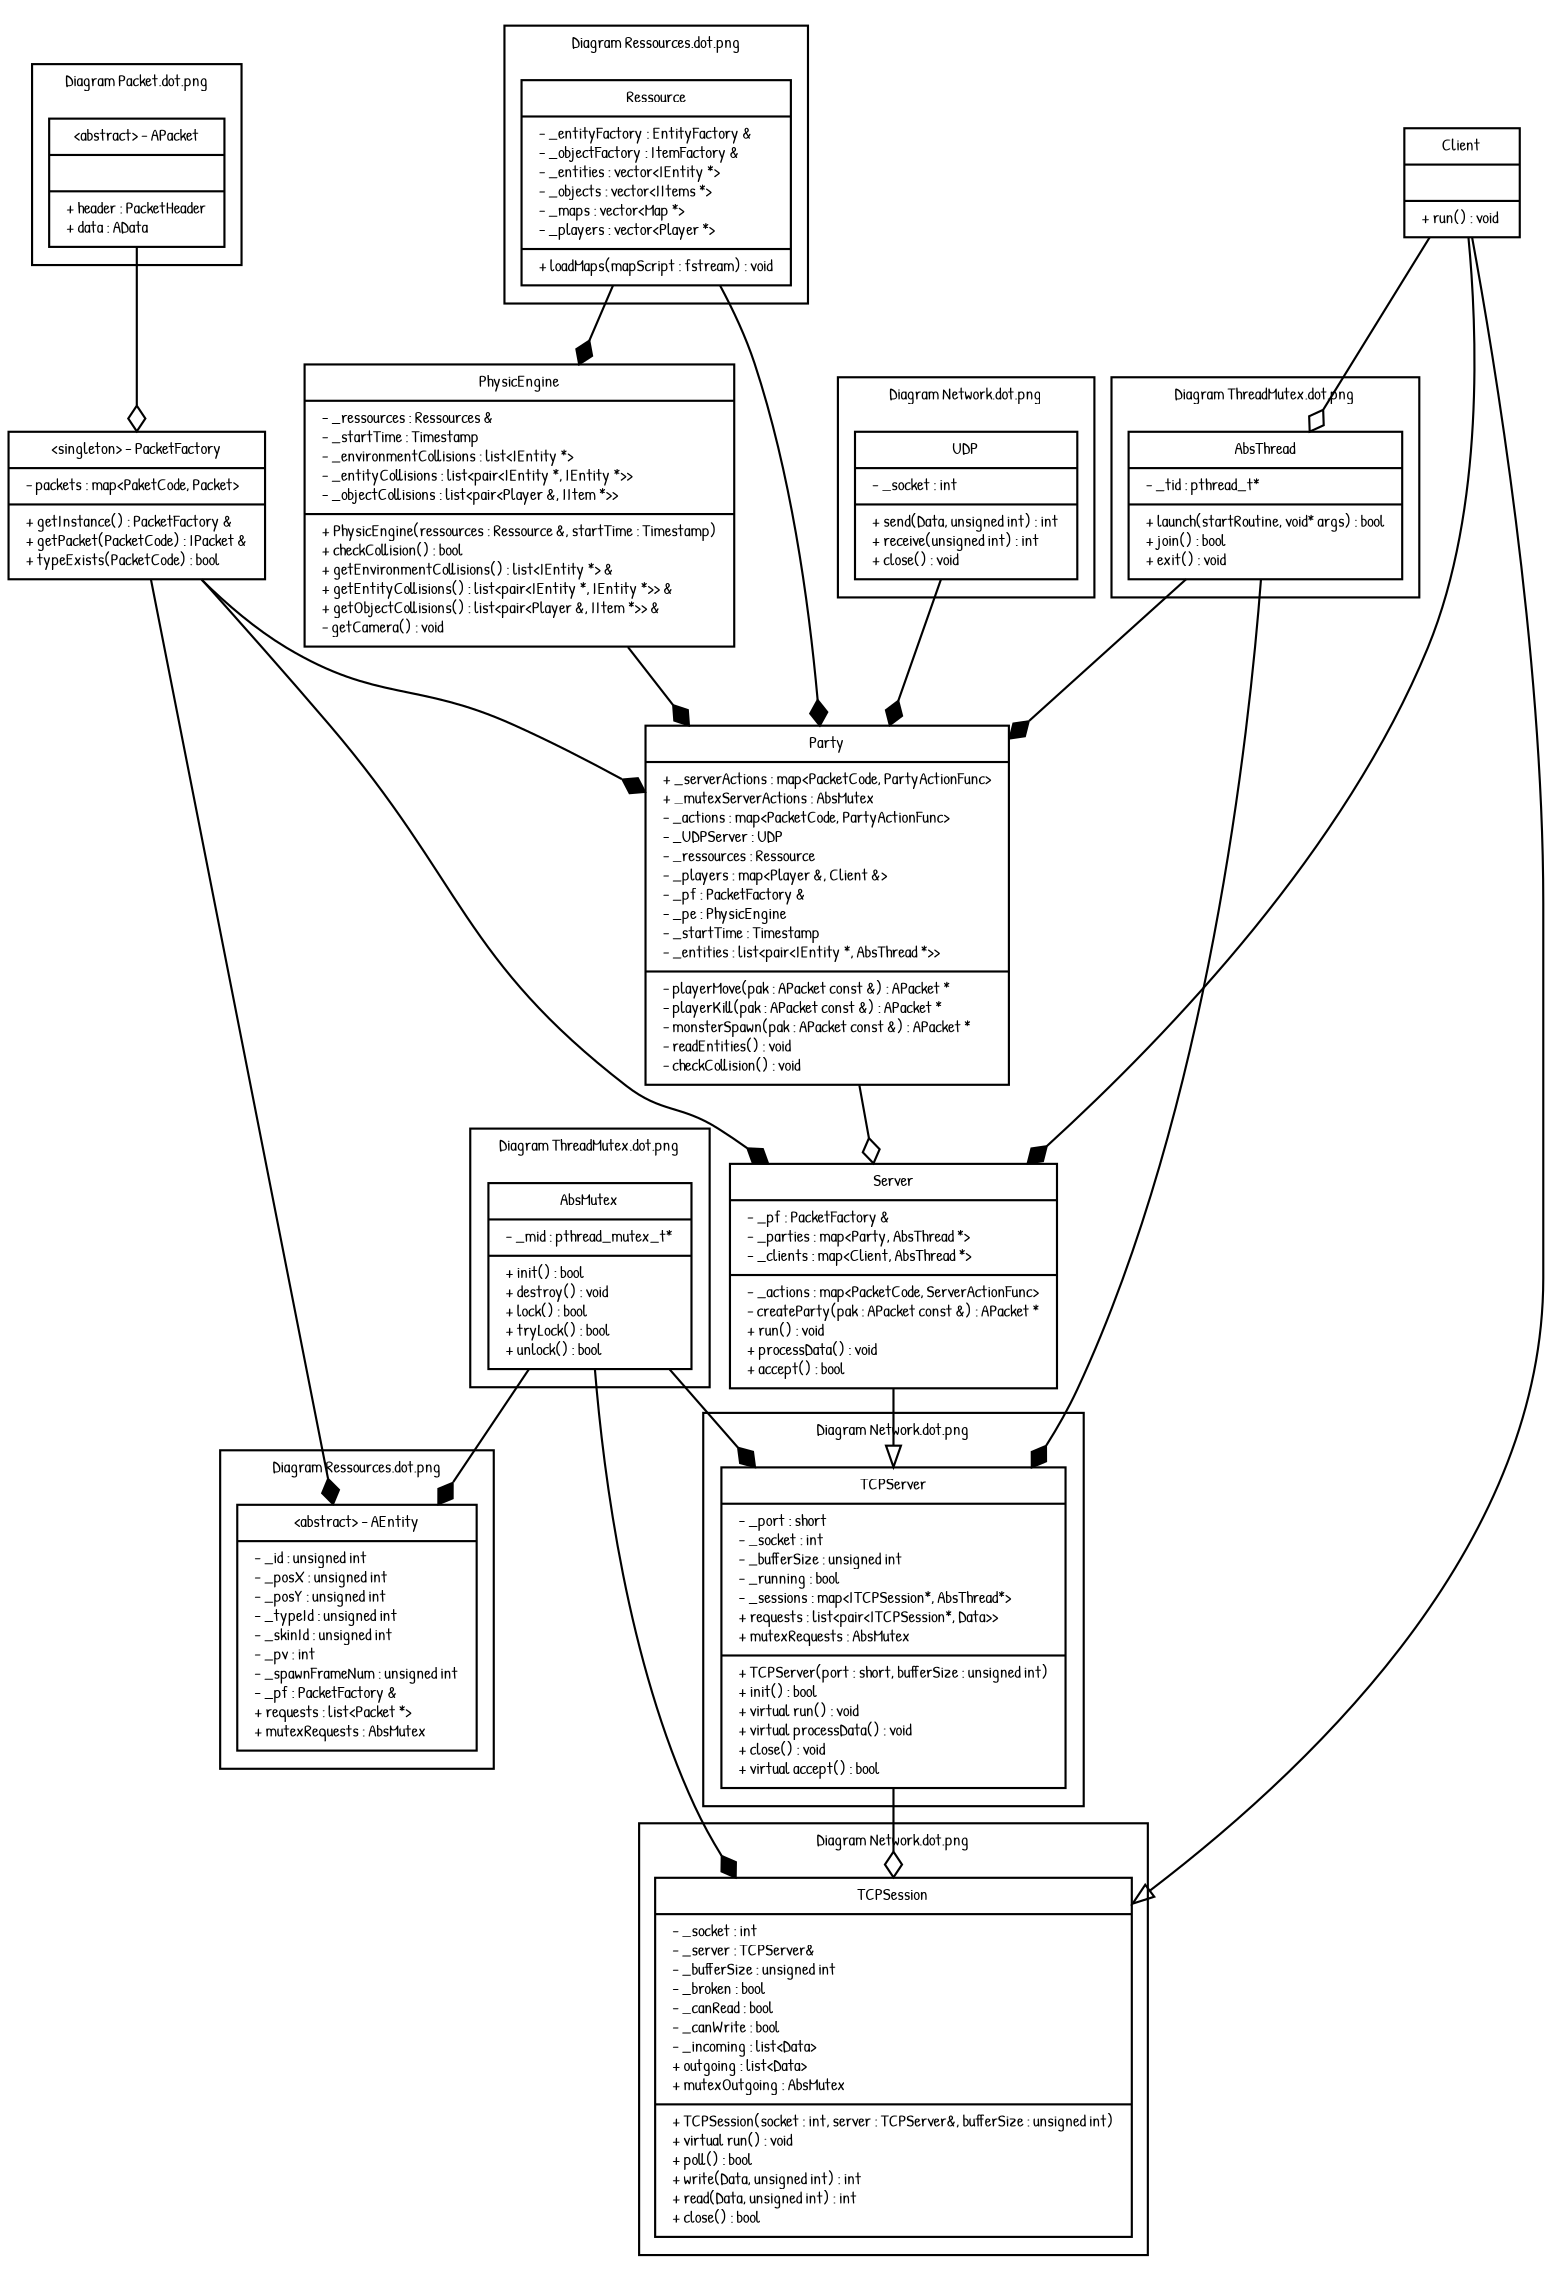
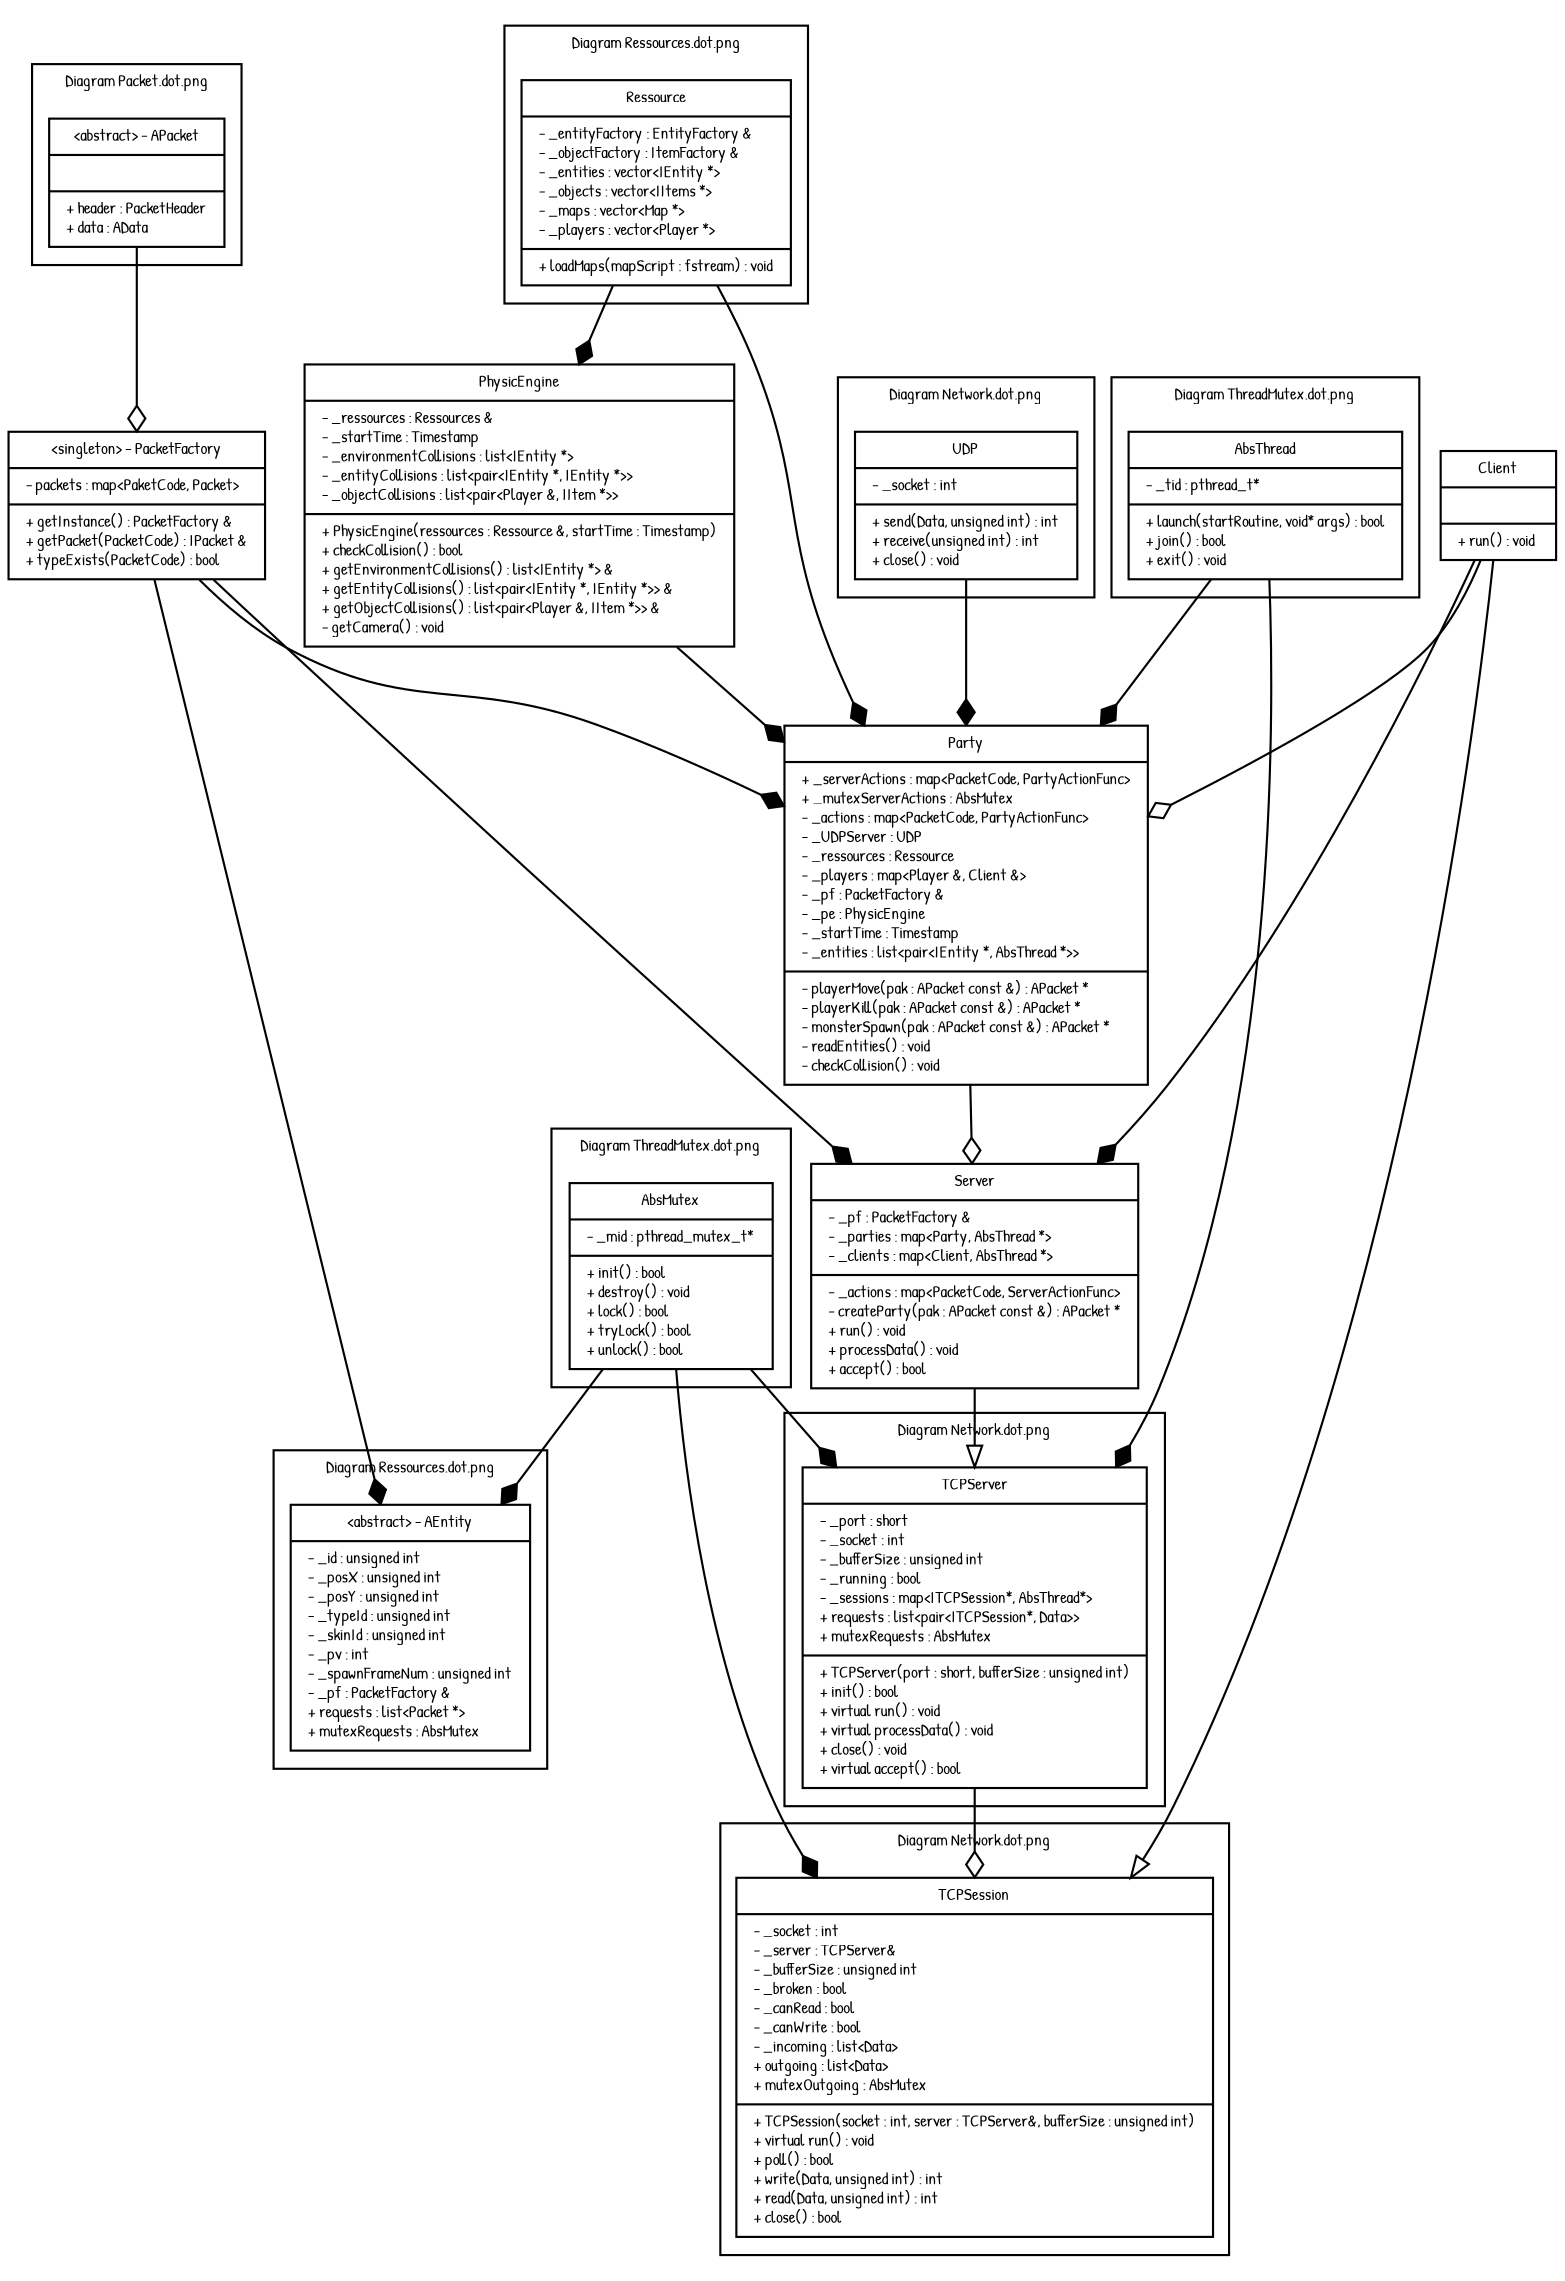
(1377, 323) -> (1348, 707)
